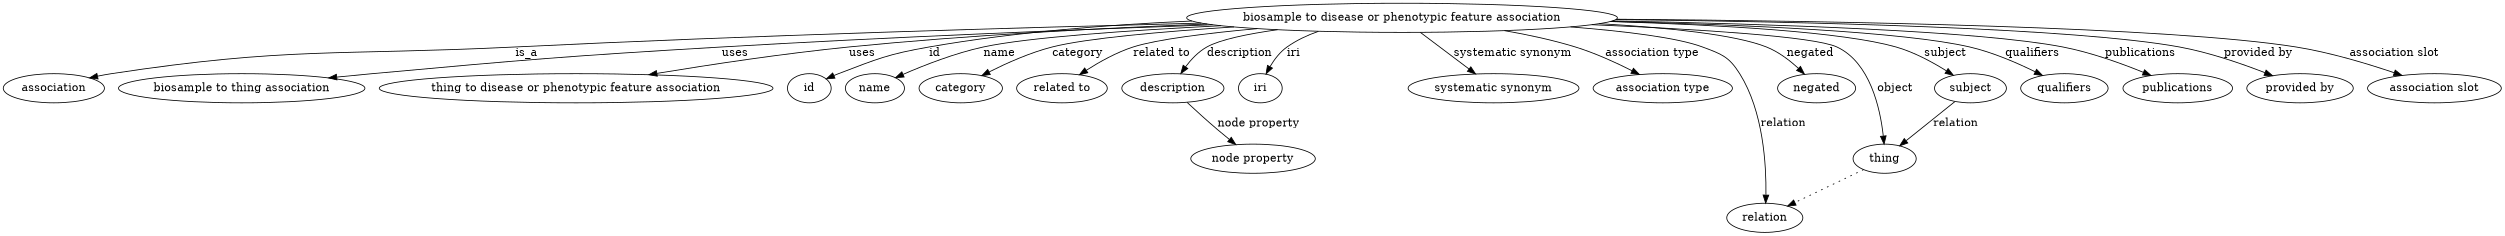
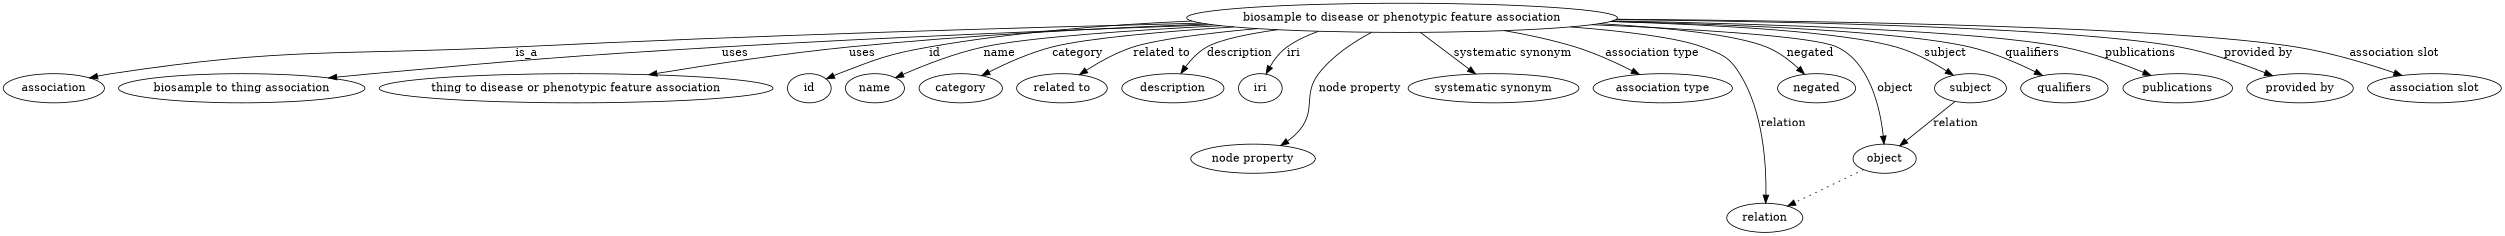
(1208, 121) -> (1316, 78)
(1885, 159) -> (1885, 159)
